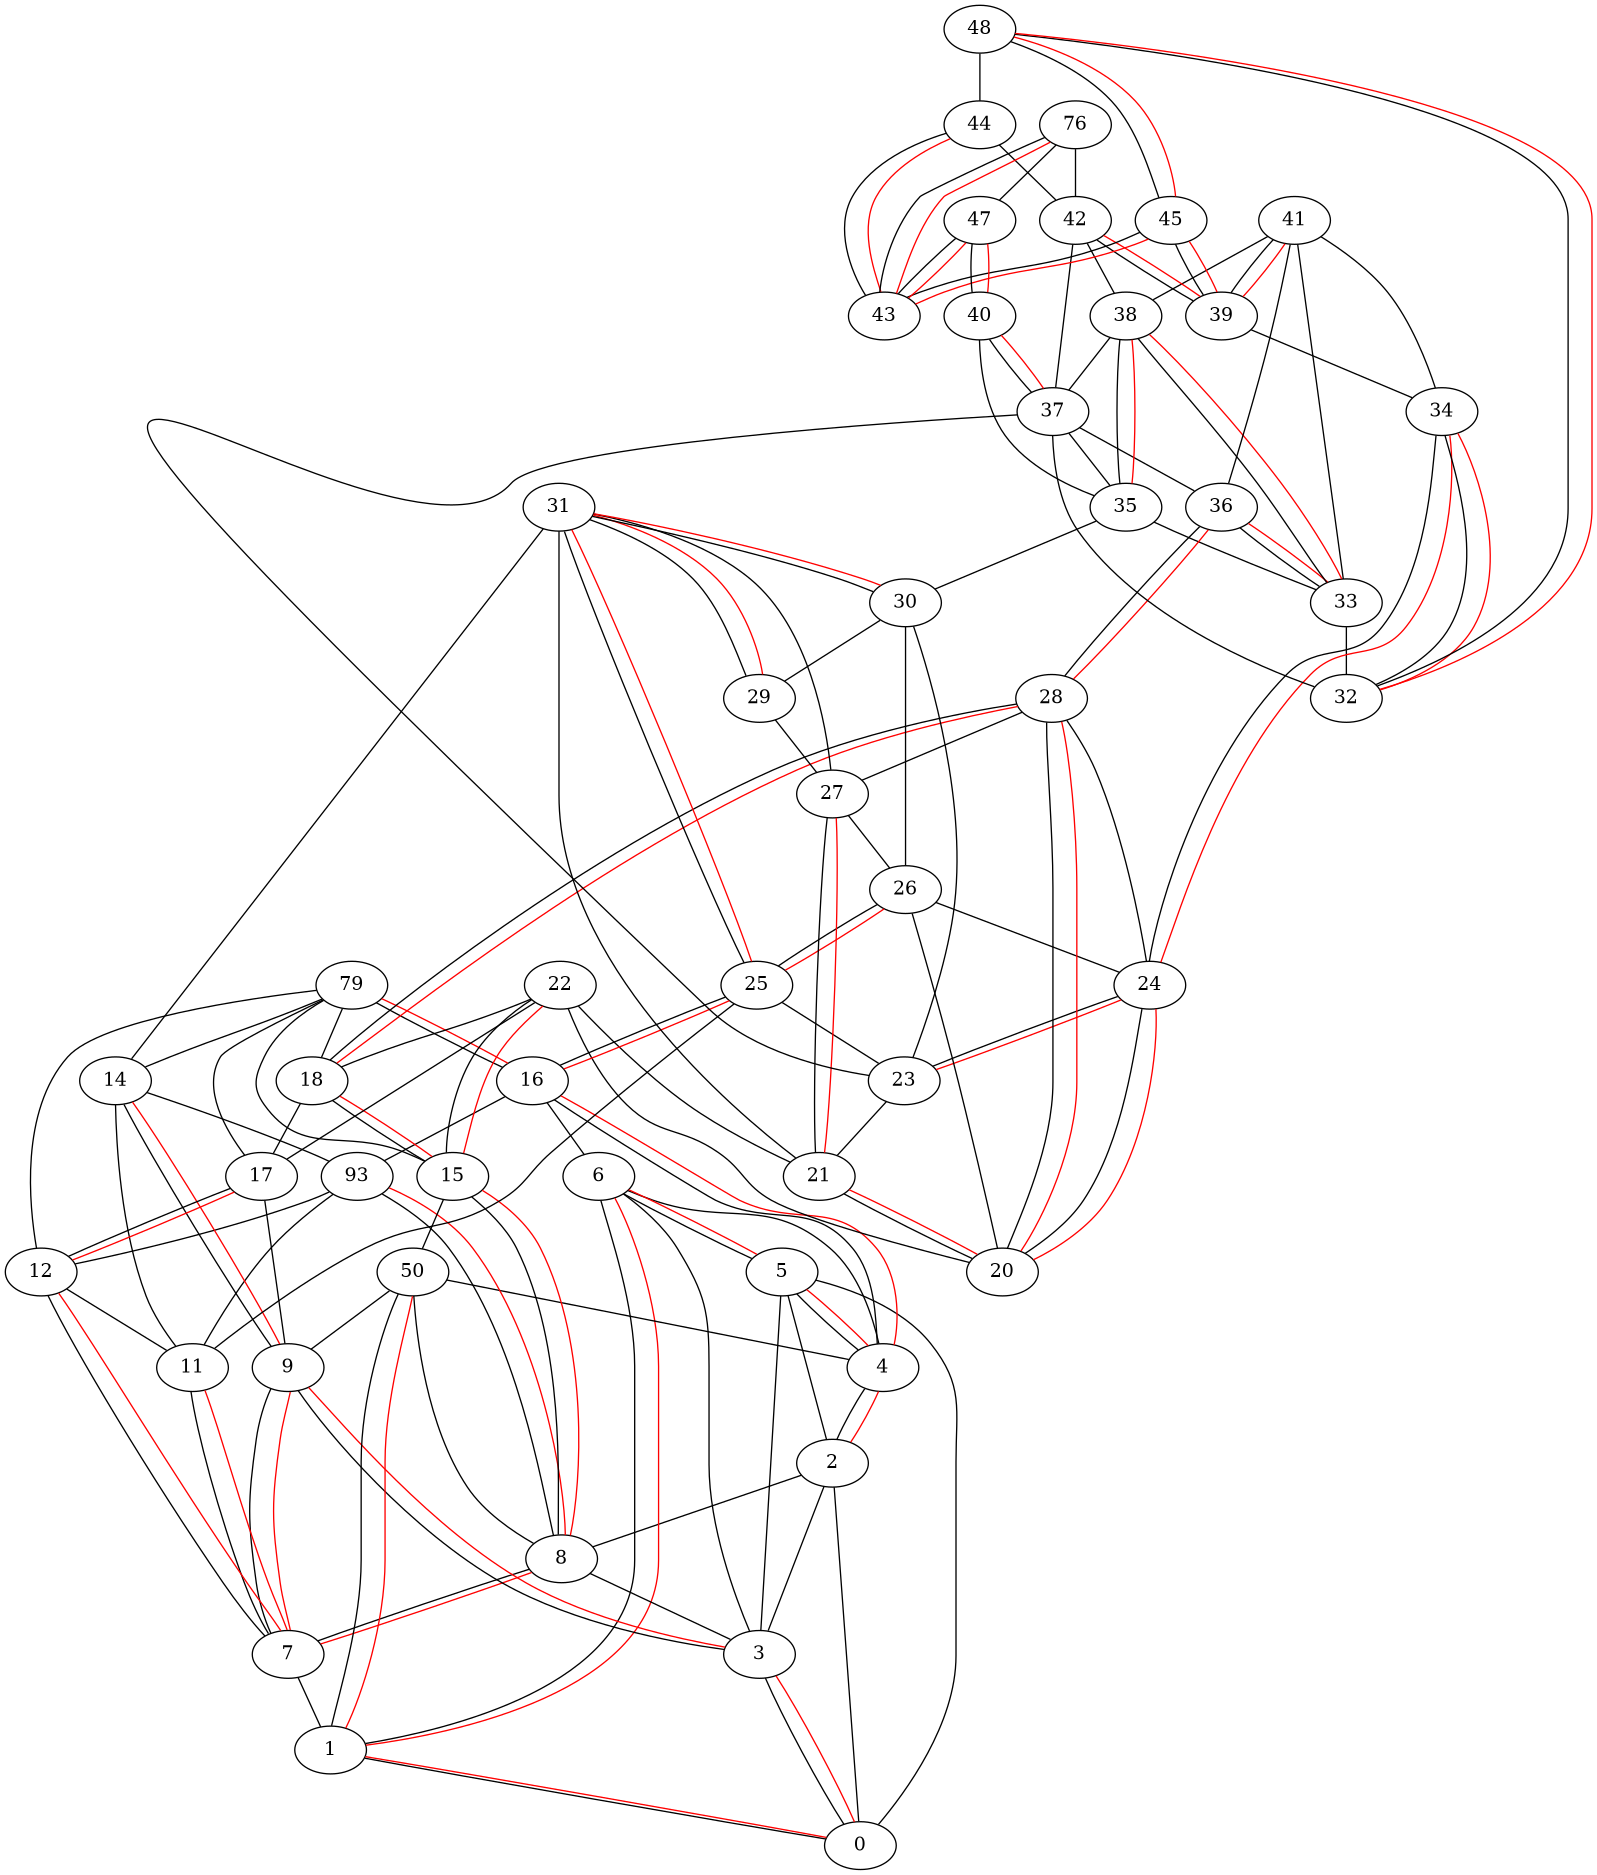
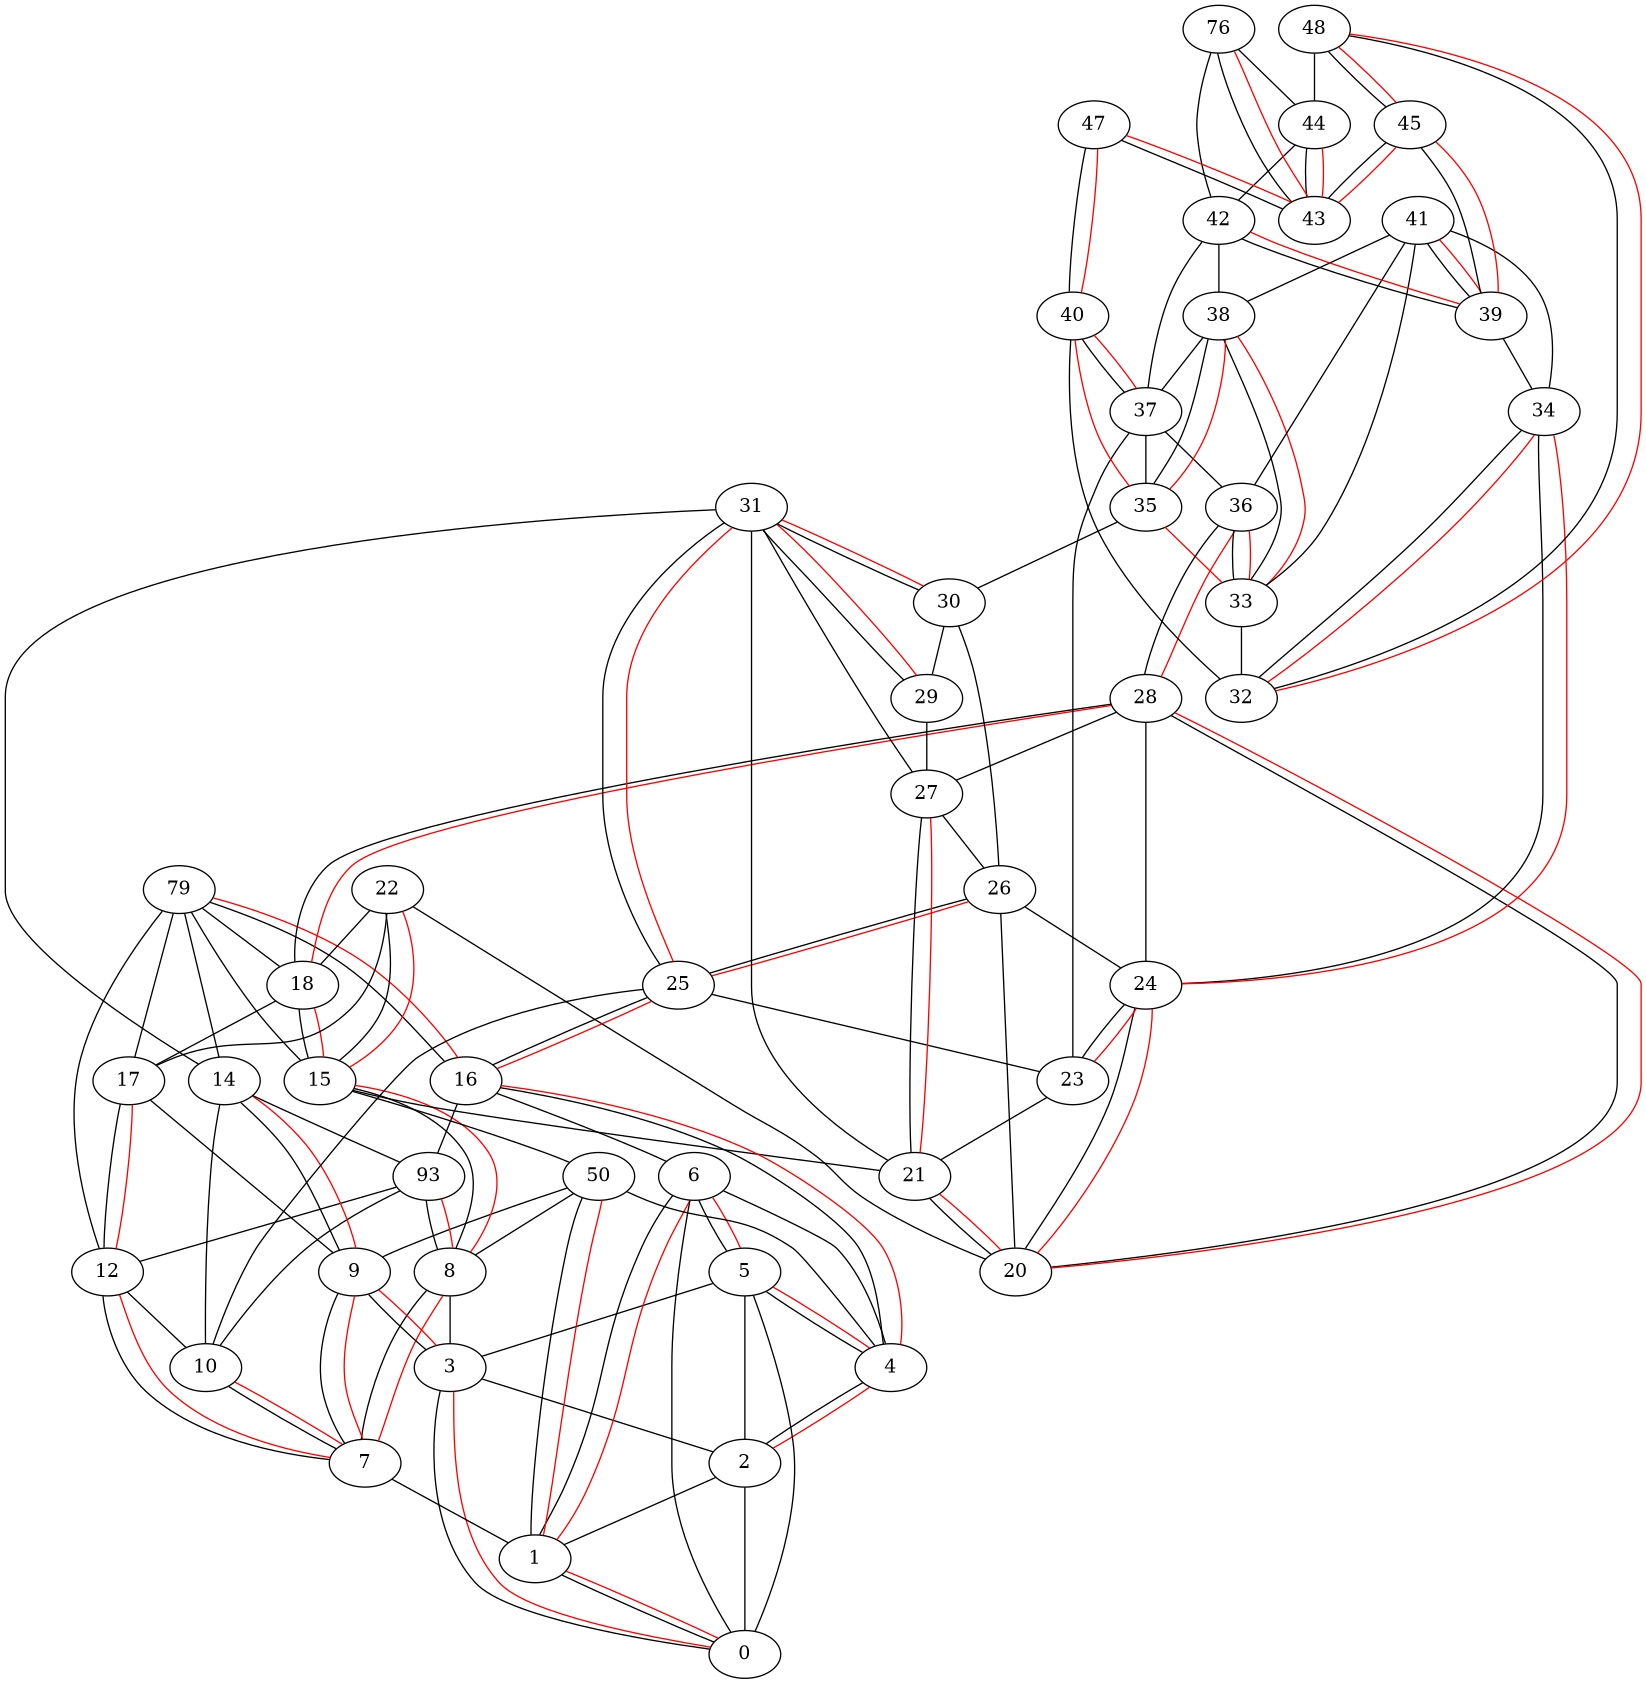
(1034, 167) -> (1267, 77)
(1008, 439) -> (1091, 417)
(1235, 557) -> (1189, 551)
(1129, 585) -> (1094, 521)
(956, 842) -> none
(676, 1096) -> (642, 1138)
(193, 1368) -> (206, 1368)
(709, 1401) -> (672, 1422)
(697, 1511) -> (640, 1511)
